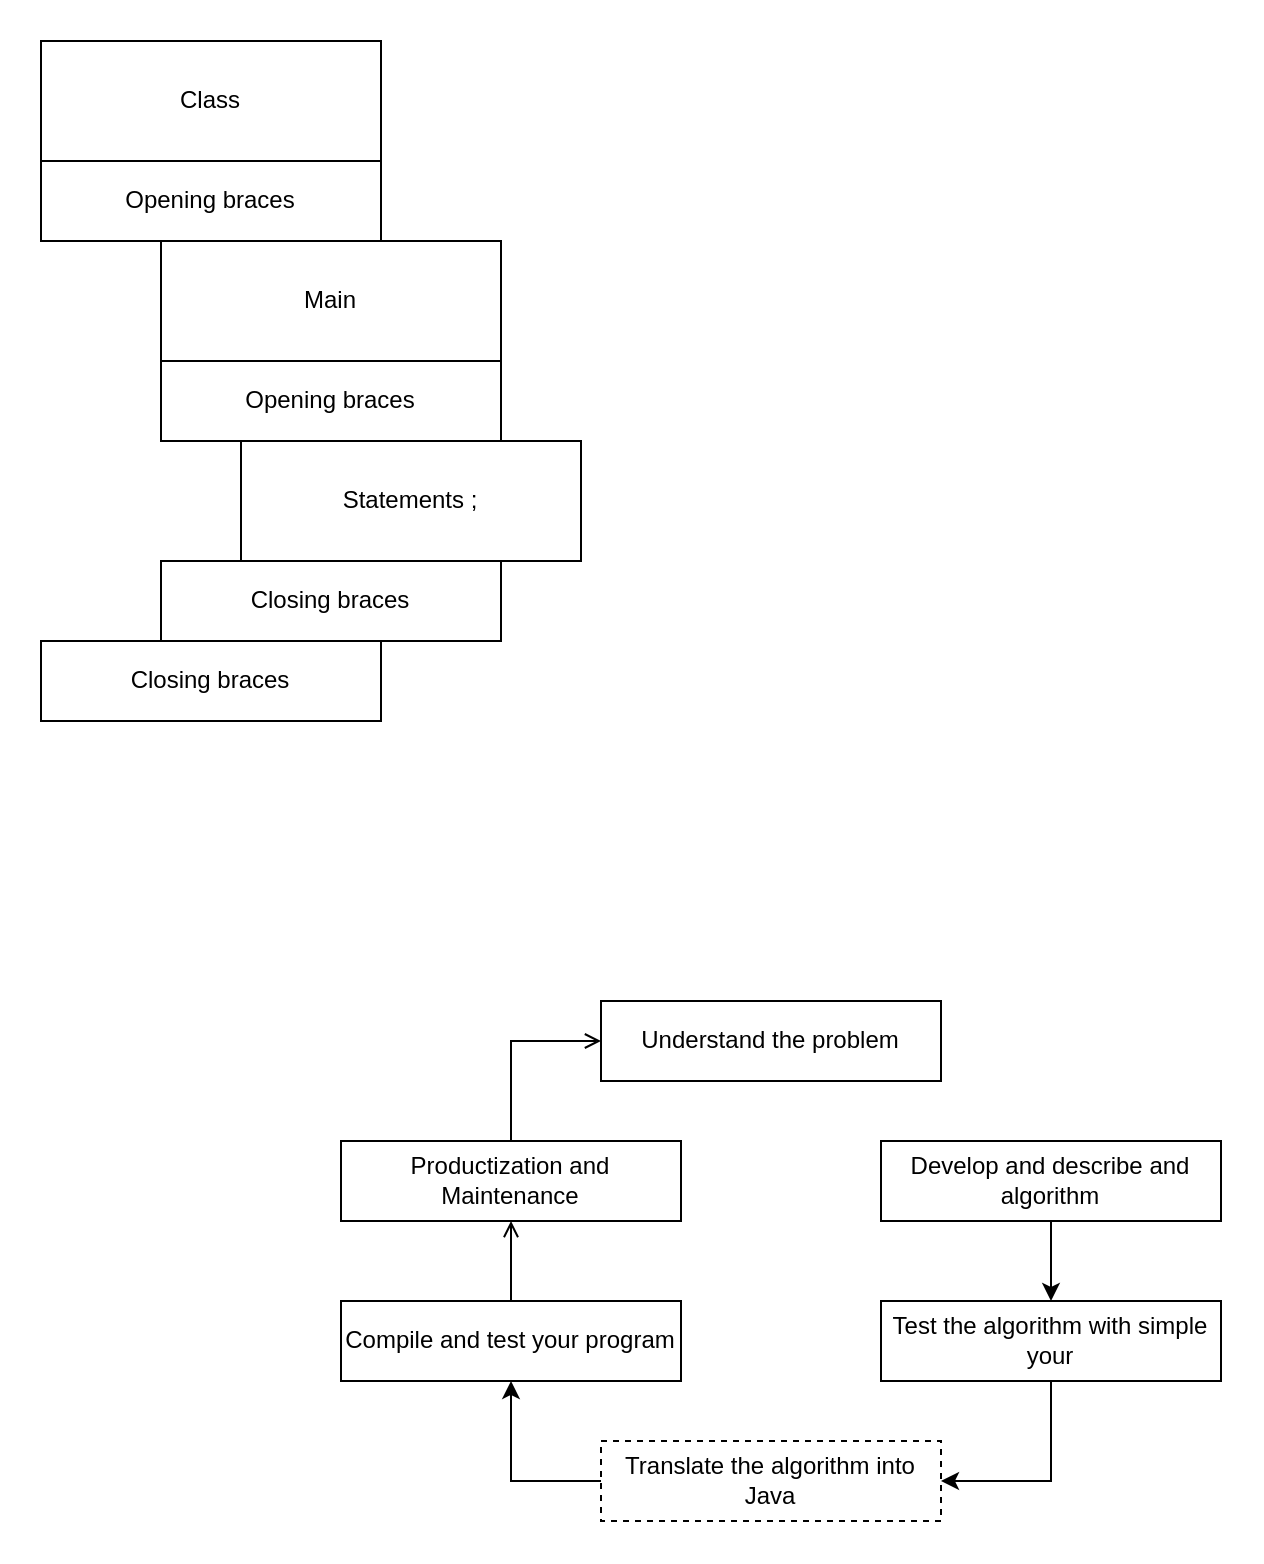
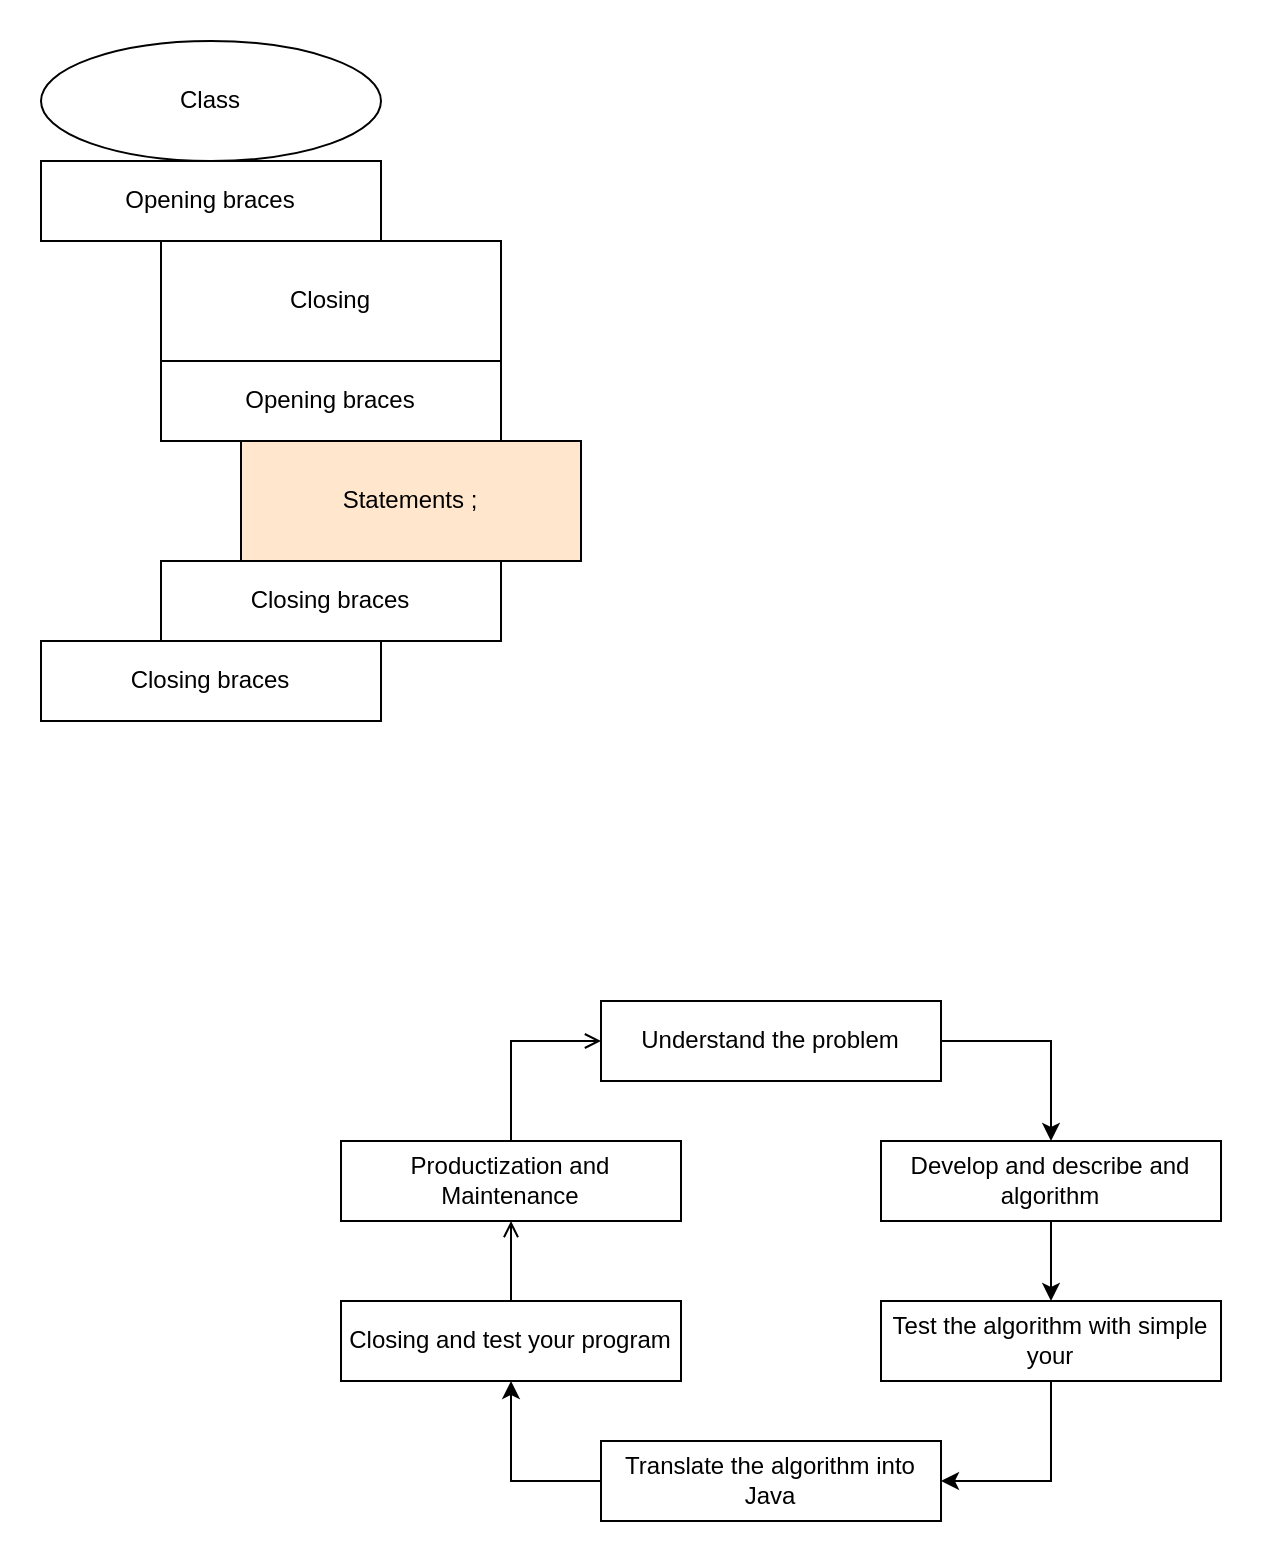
(211, 101) -> (211, 101)
(331, 301) -> (331, 301)
(411, 501) -> (411, 501)
none -> (1039, 1041)
(511, 1341) -> (511, 1341)
(771, 1481) -> (771, 1481)
